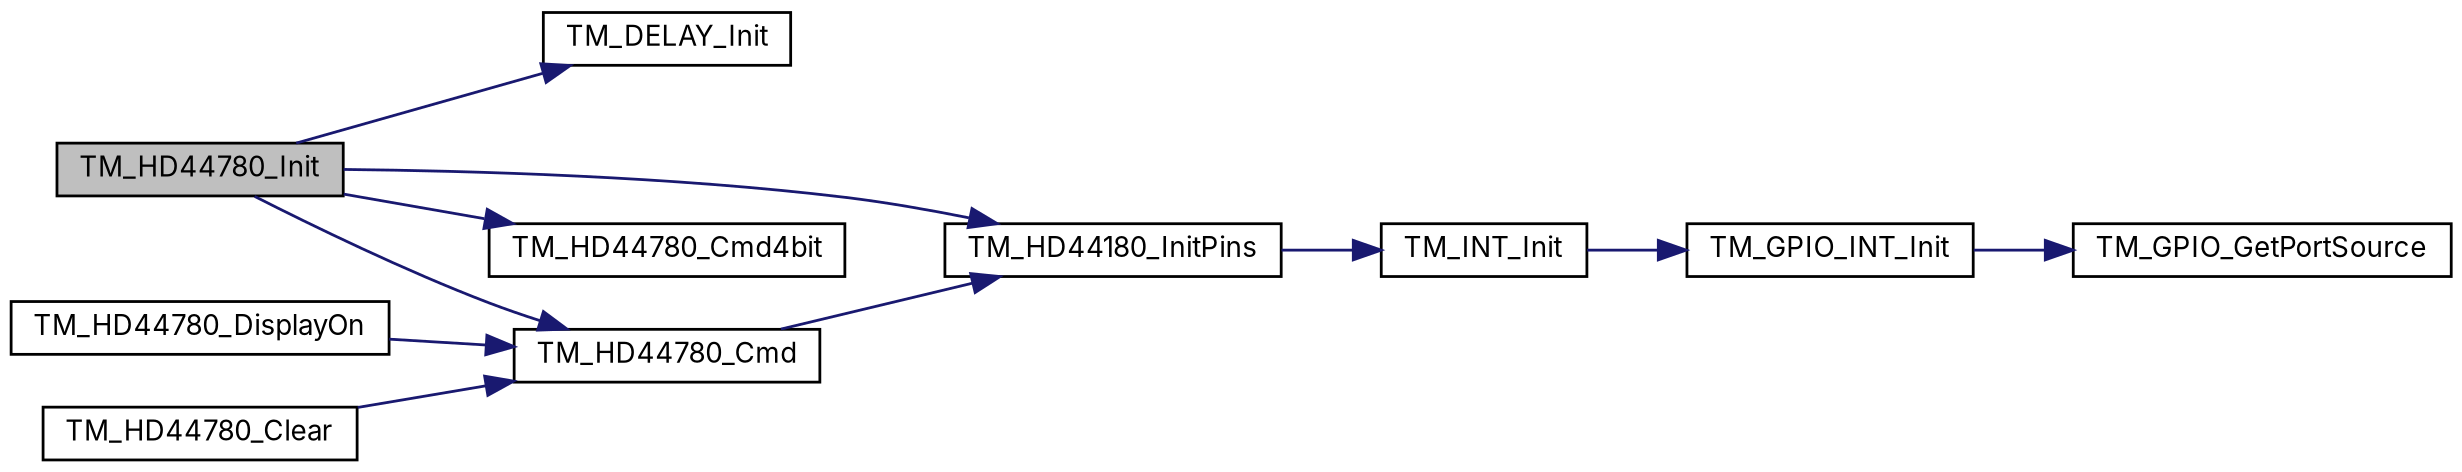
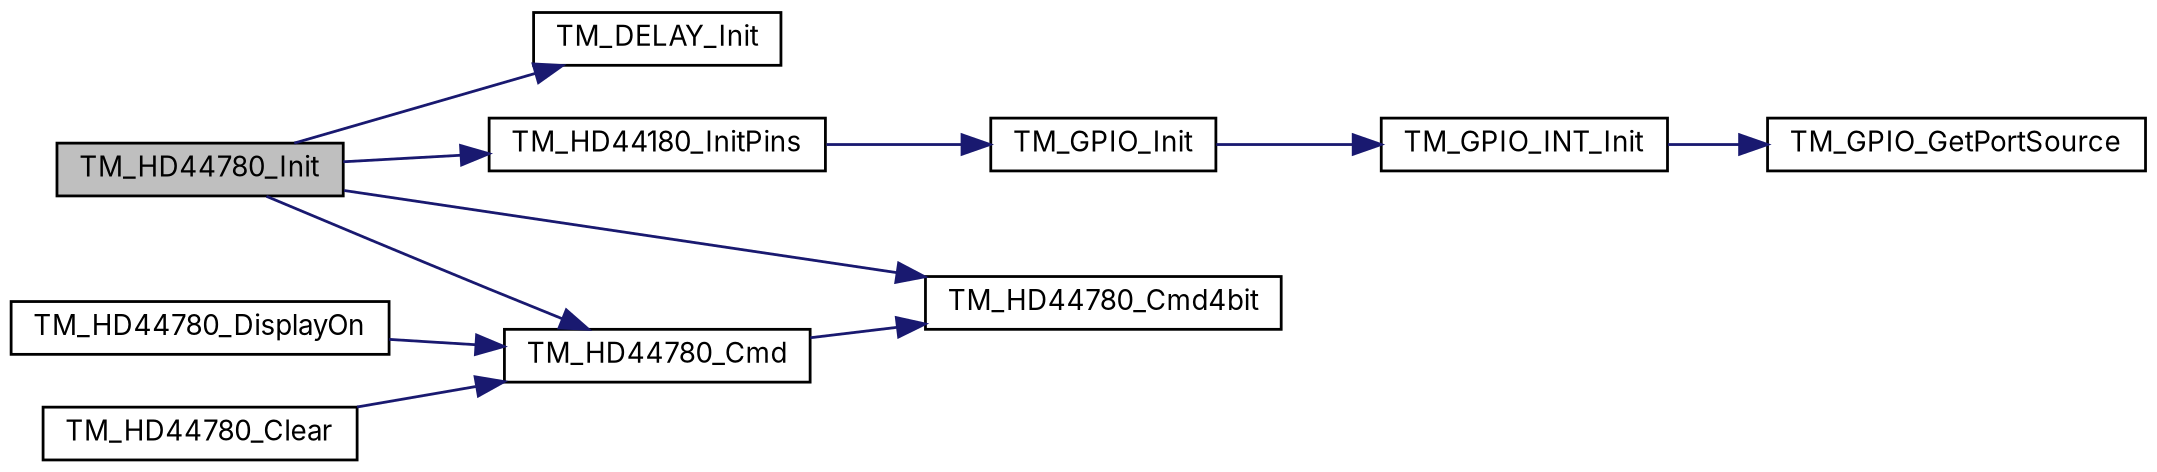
(1484, 250) -> (1103, 145)
(877, 306) -> (854, 333)
